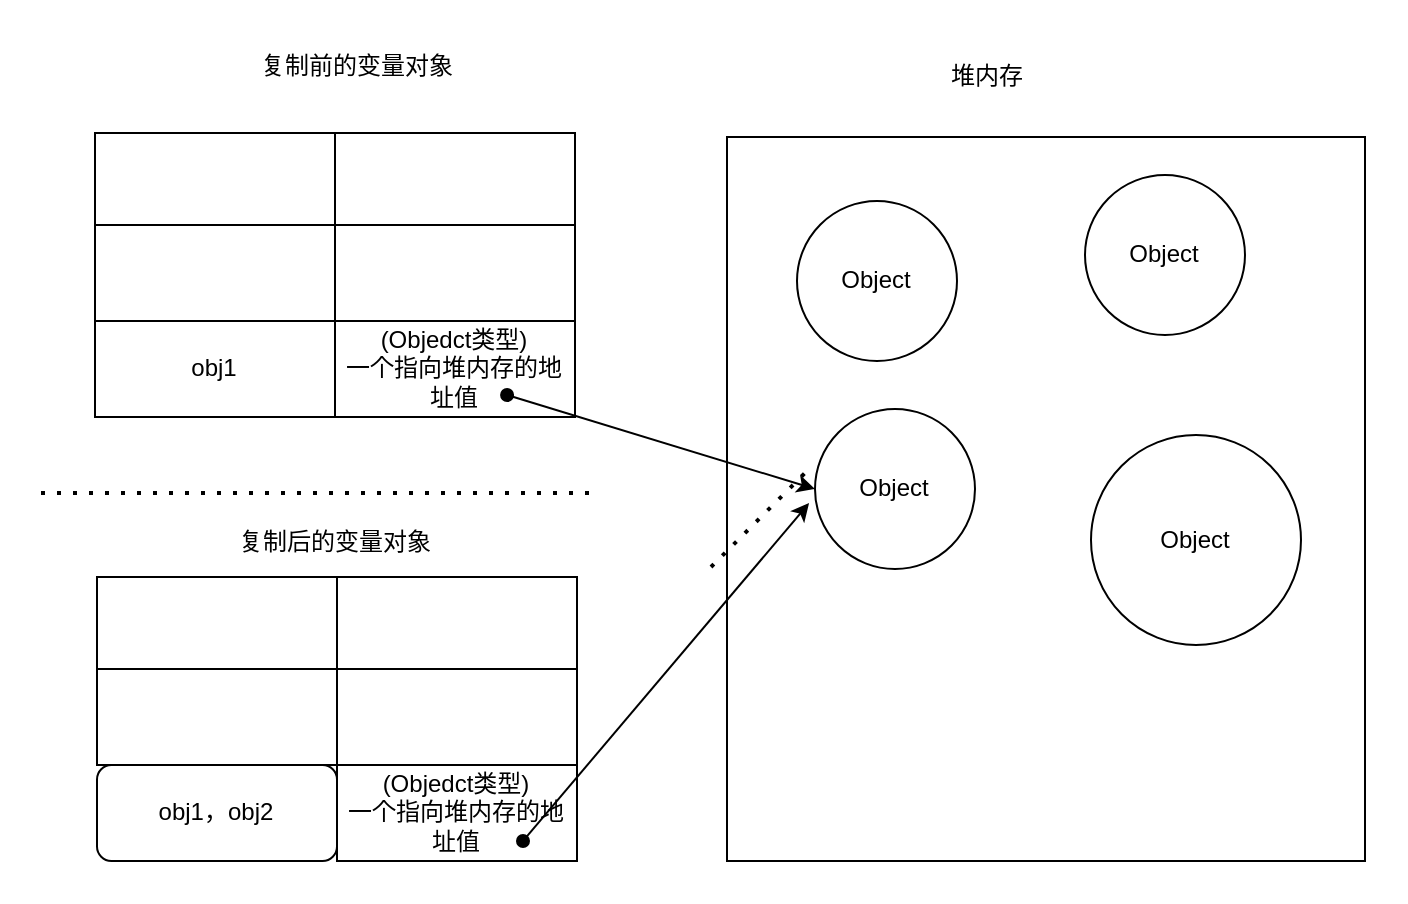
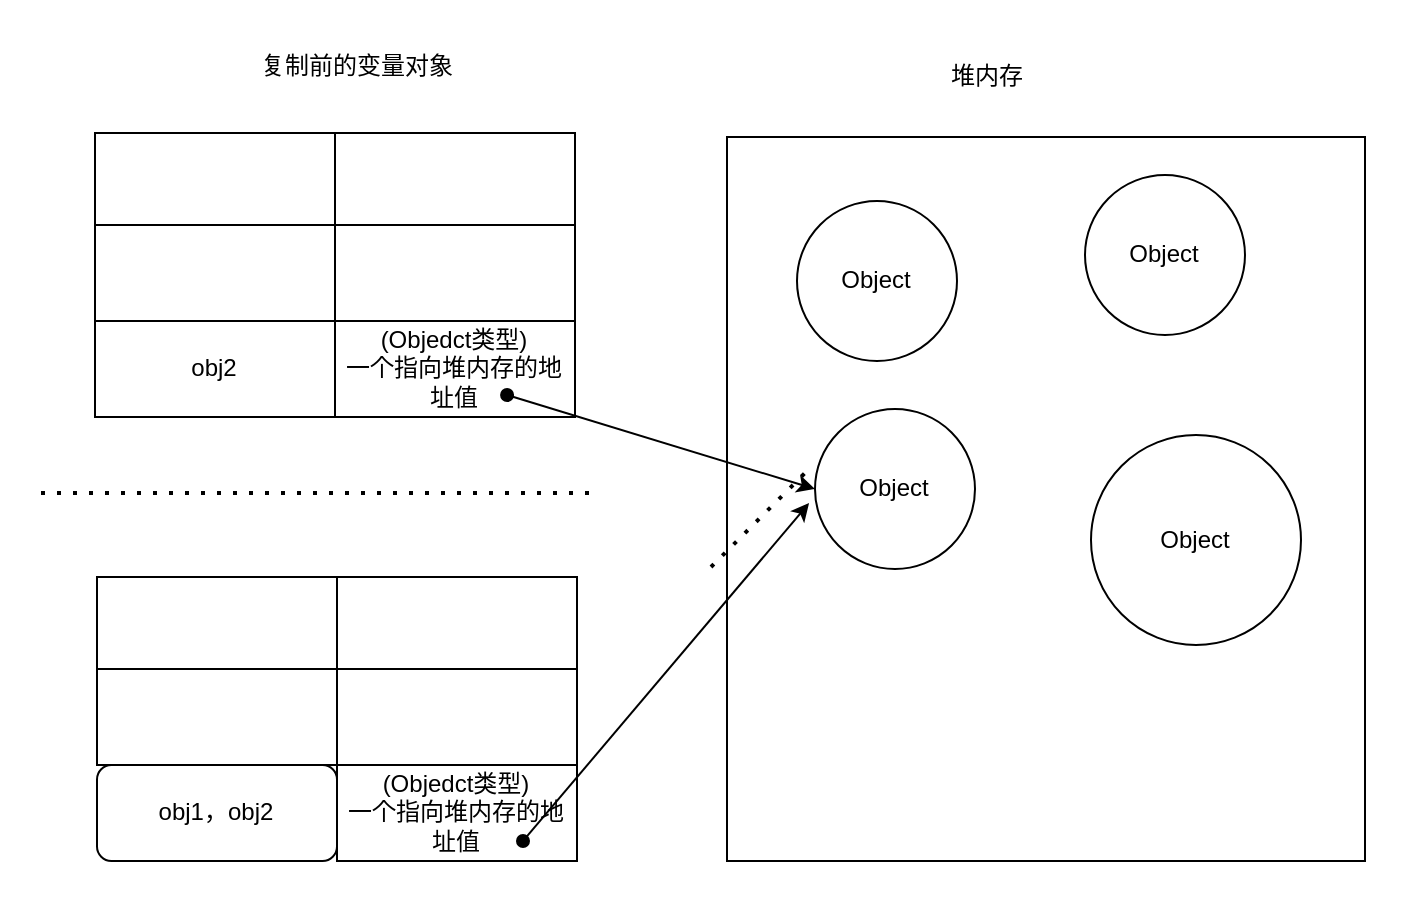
(215, 369) -> (215, 369)
(335, 543) -> none
